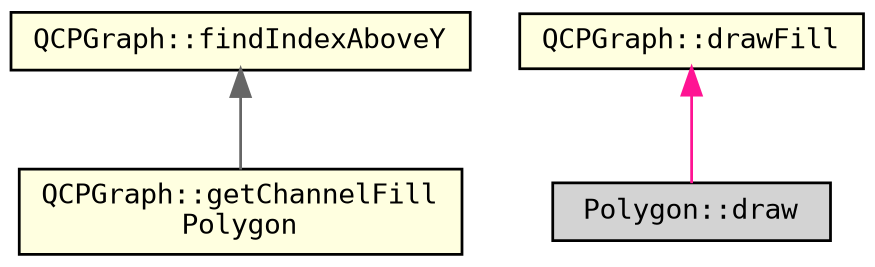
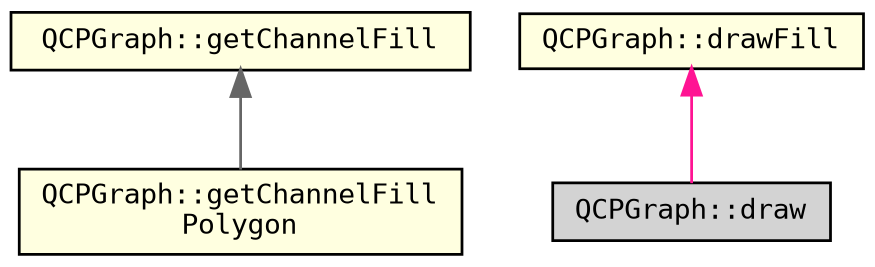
(241, 41) -> (241, 41)
(692, 212) -> (692, 212)
